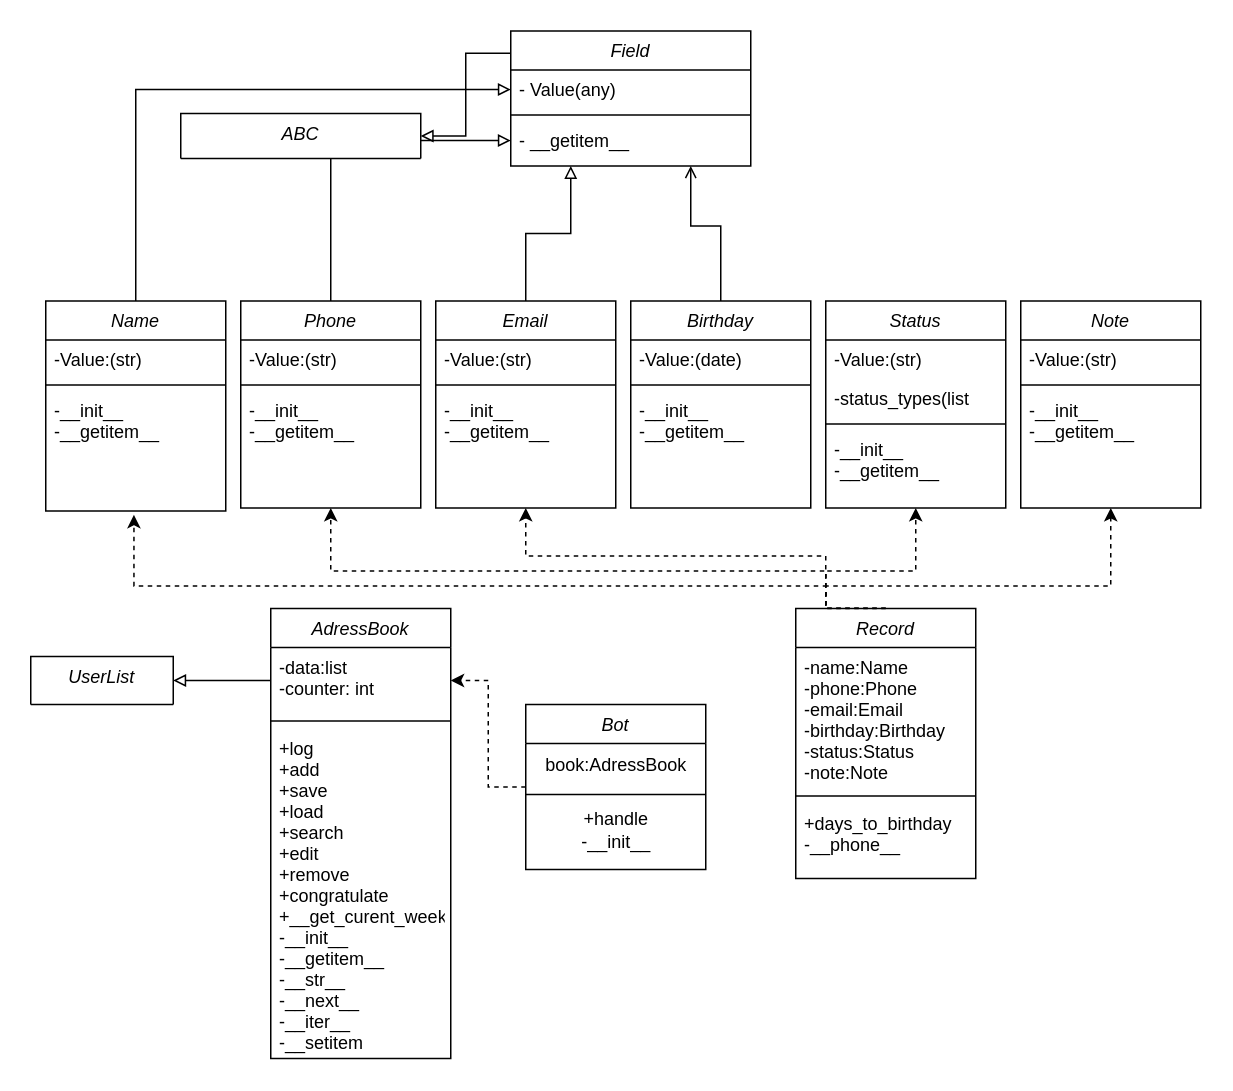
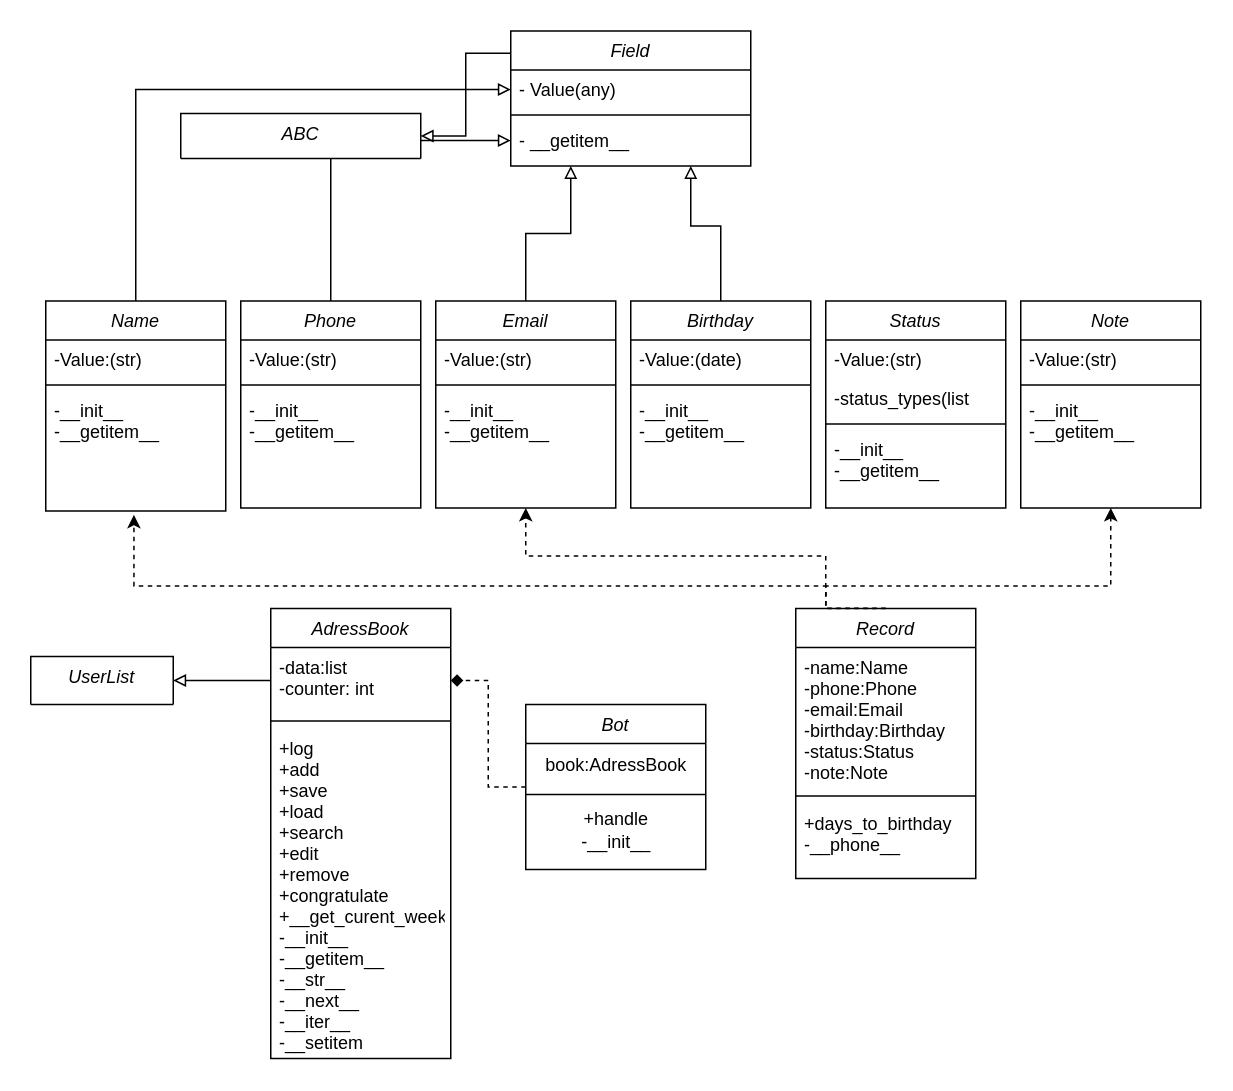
(691, 175) -> (691, 179)
(550, 571) -> none
(898, 571) -> none
(462, 680) -> (463, 680)
